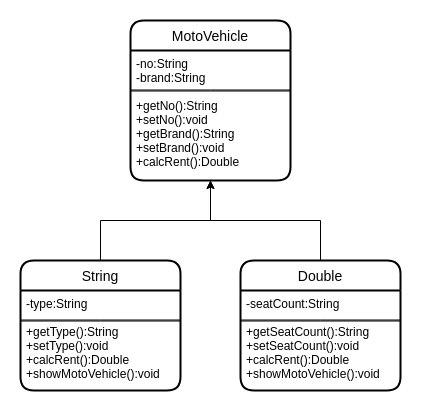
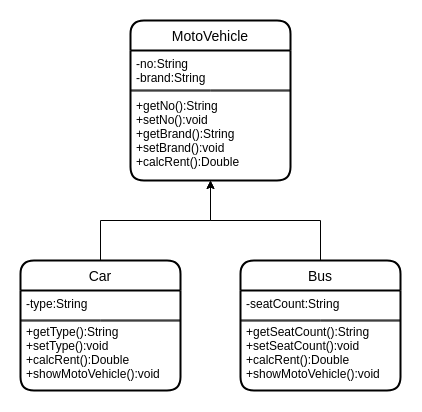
(100, 276) -> (100, 276)
(320, 276) -> (320, 276)
